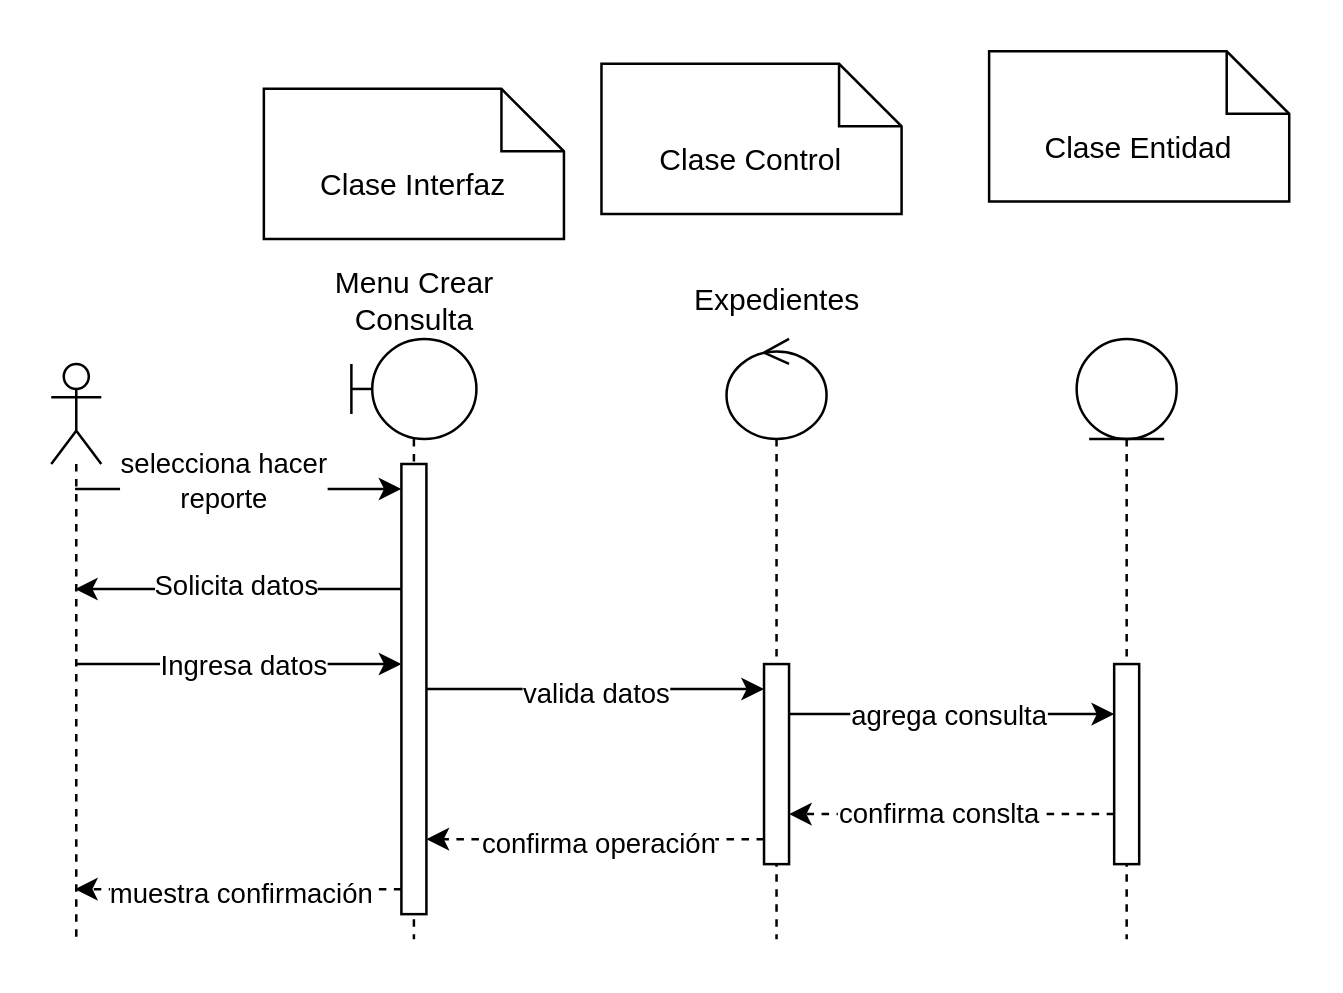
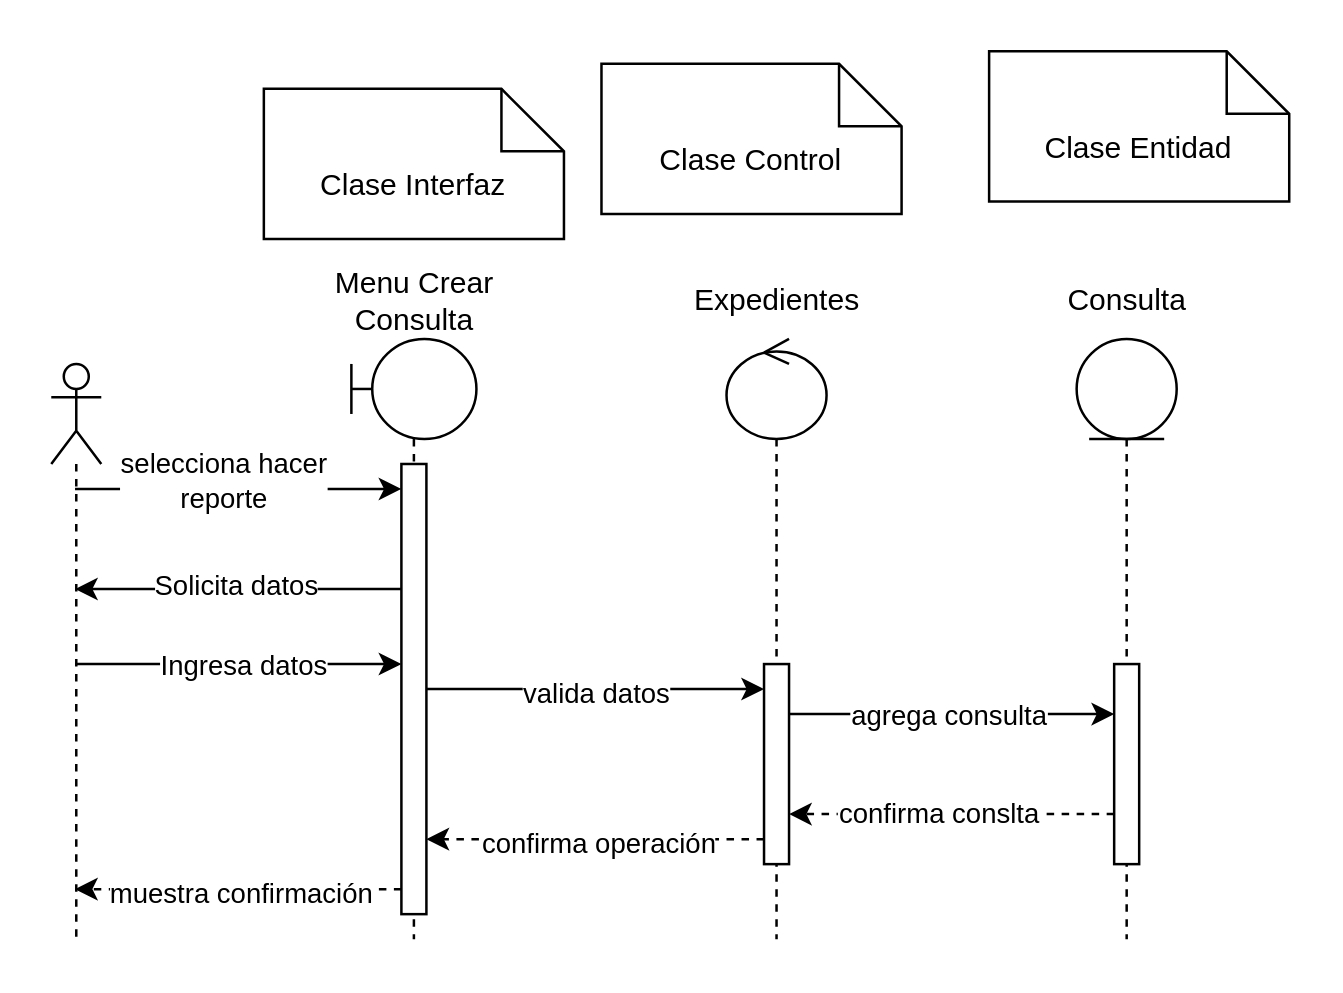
none -> (1126, 301)
